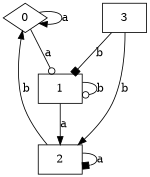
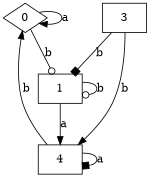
(48, 53) -> (49, 53)
(60, 160) -> (60, 160)
